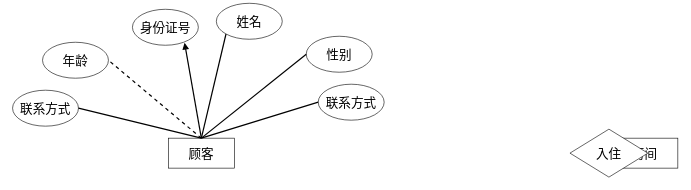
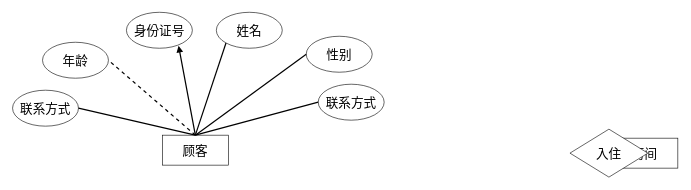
(249, 21) -> (249, 30)
(165, 27) -> (159, 30)
(201, 153) -> (195, 150)
